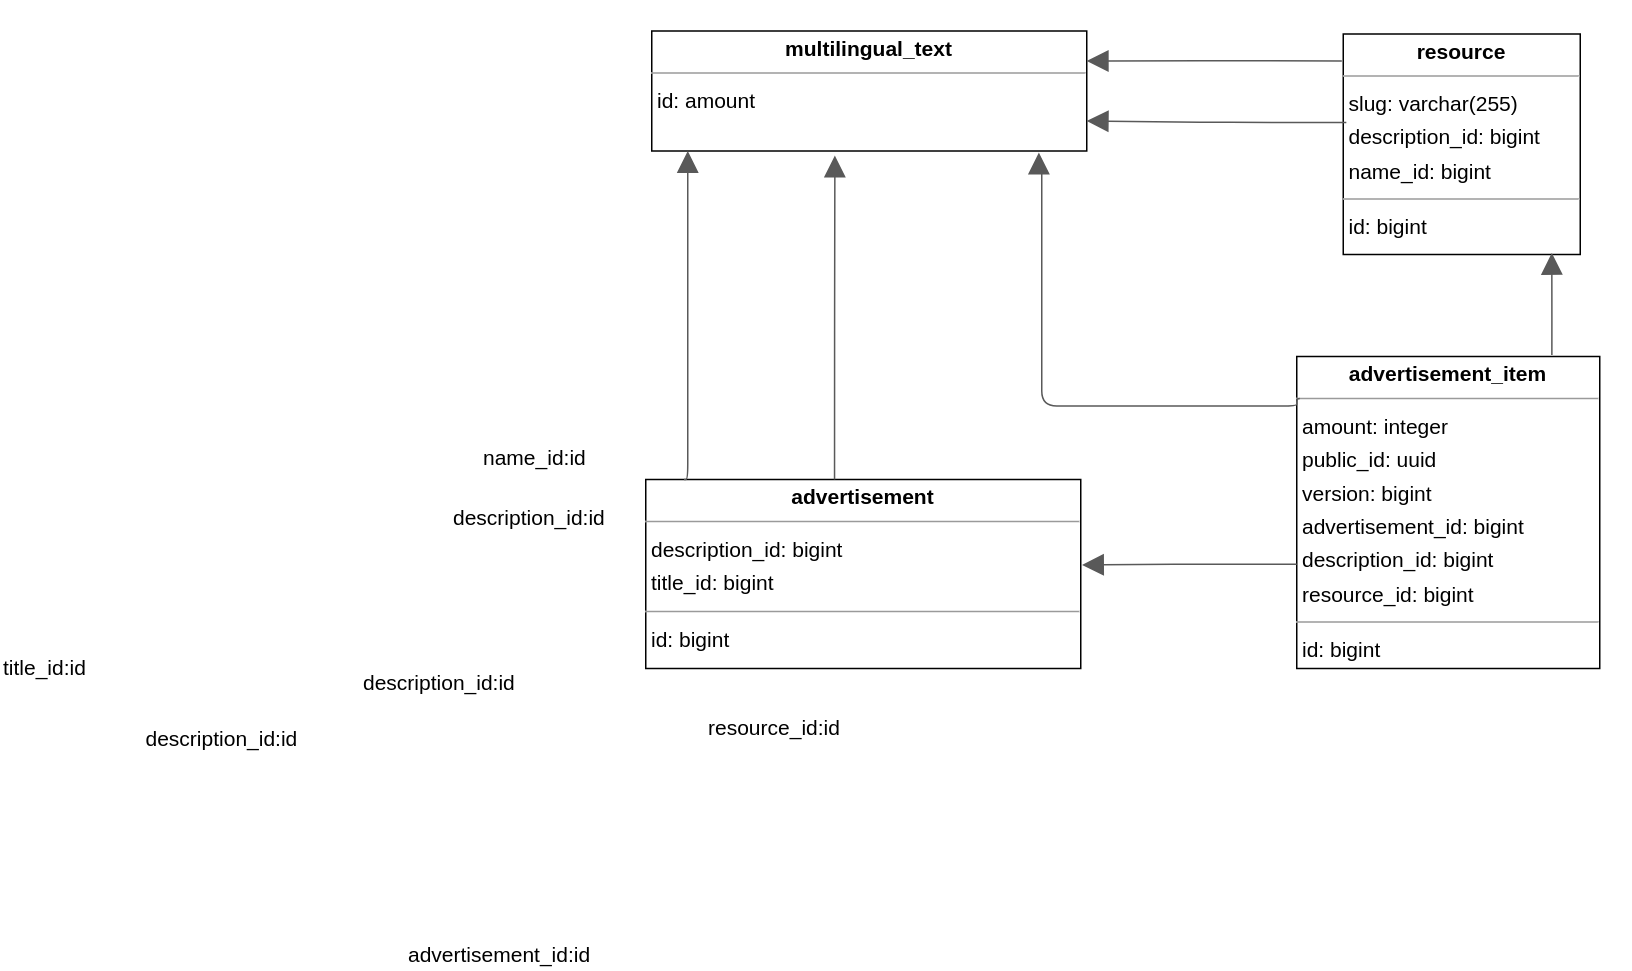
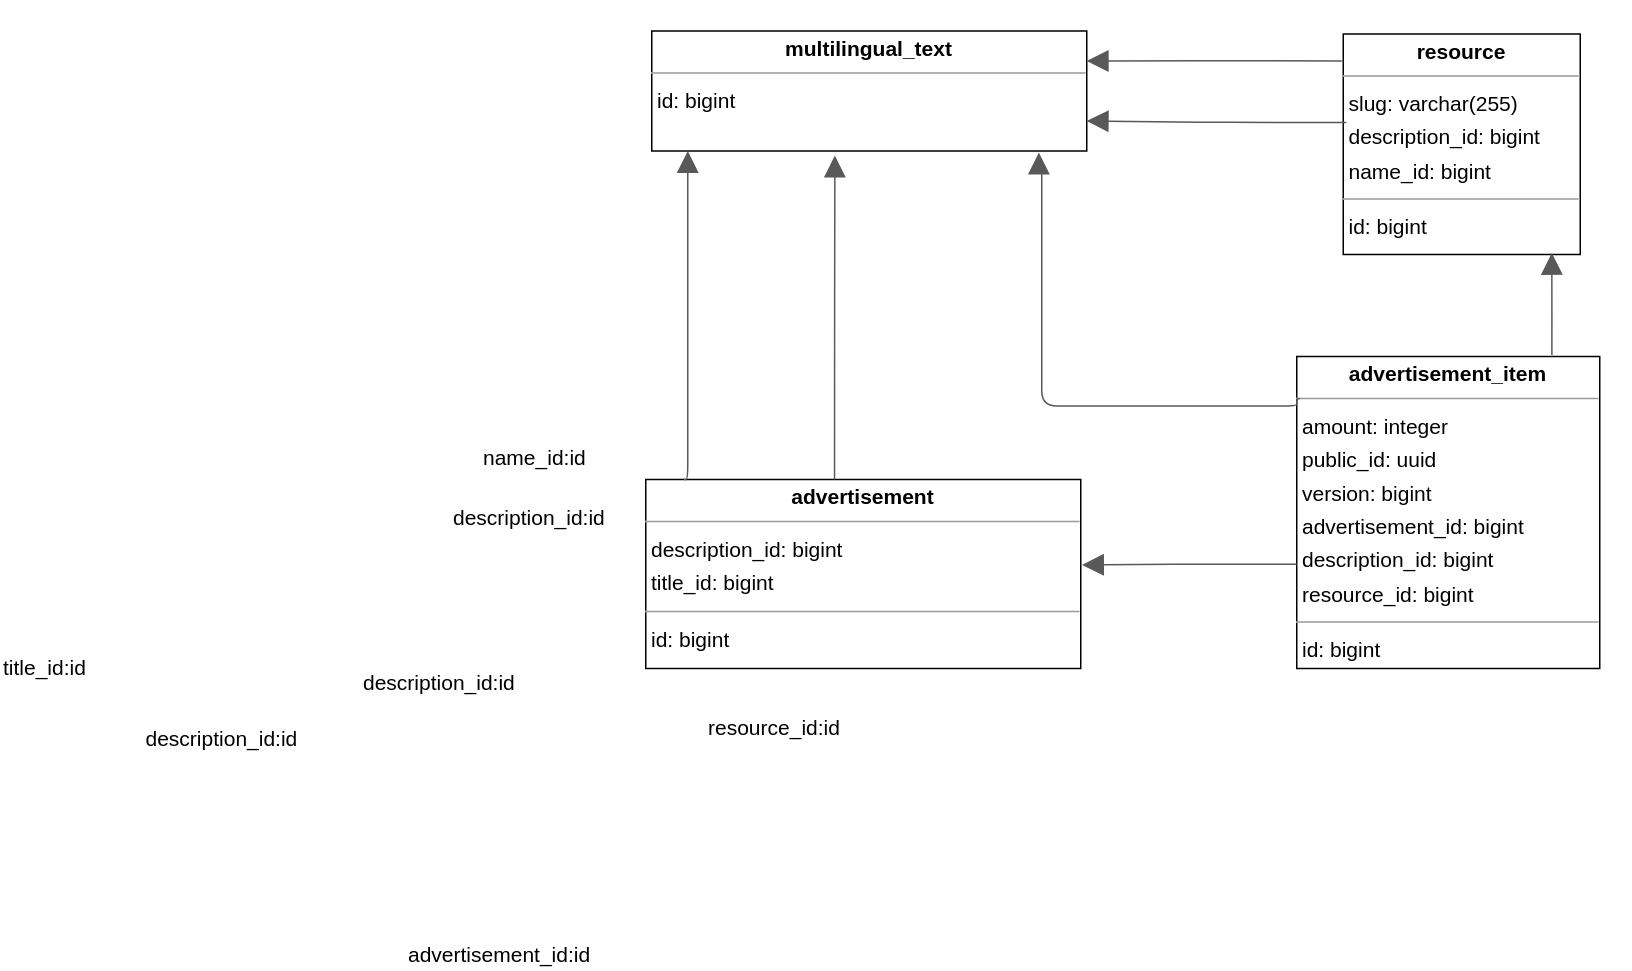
(738, 56) -> (738, 56)
